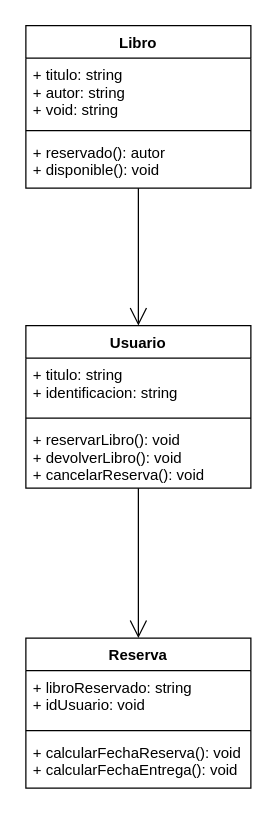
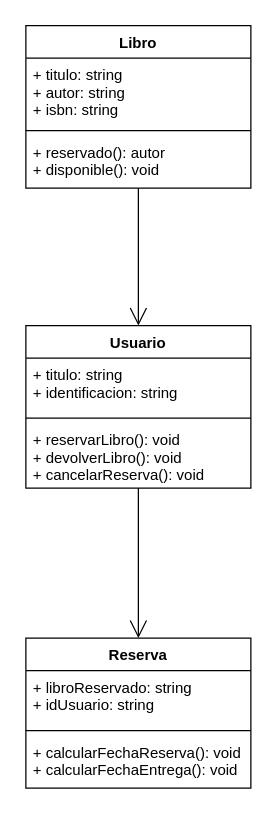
(88, 75) -> (88, 75)
(122, 688) -> (122, 688)
